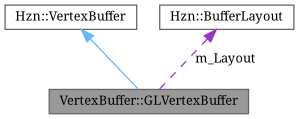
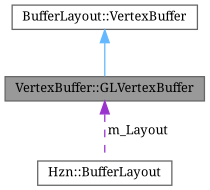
(71, 17) -> (105, 17)
(184, 64) -> (105, 137)
